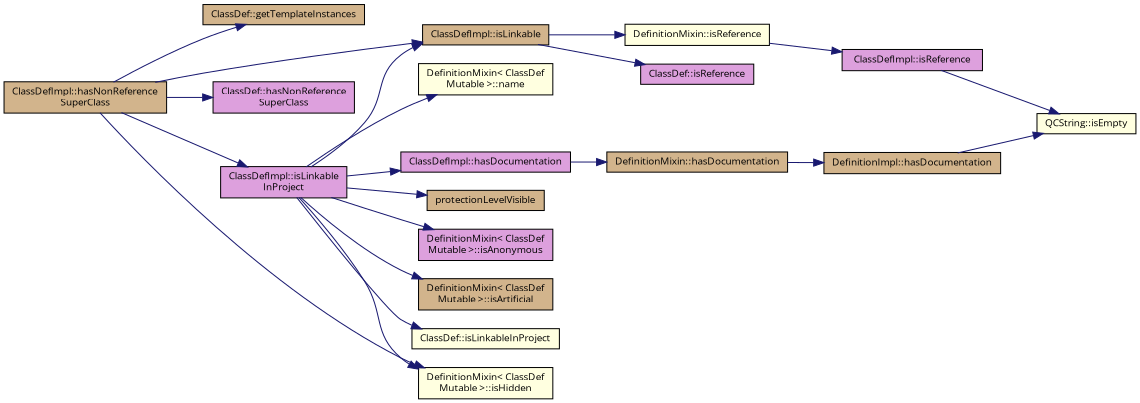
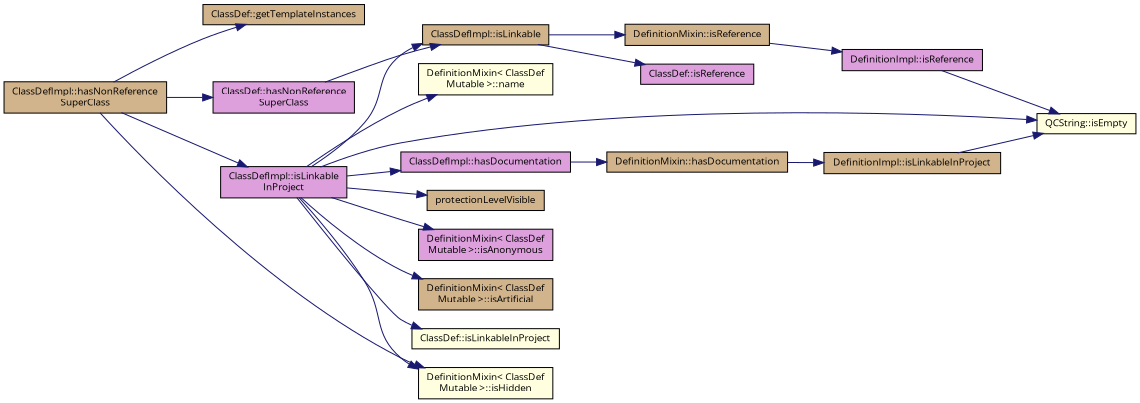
(697, 35) -> (697, 35)
(912, 60) -> (912, 60)
(283, 61) -> (377, 63)
none -> (671, 115)
(912, 163) -> (912, 163)
